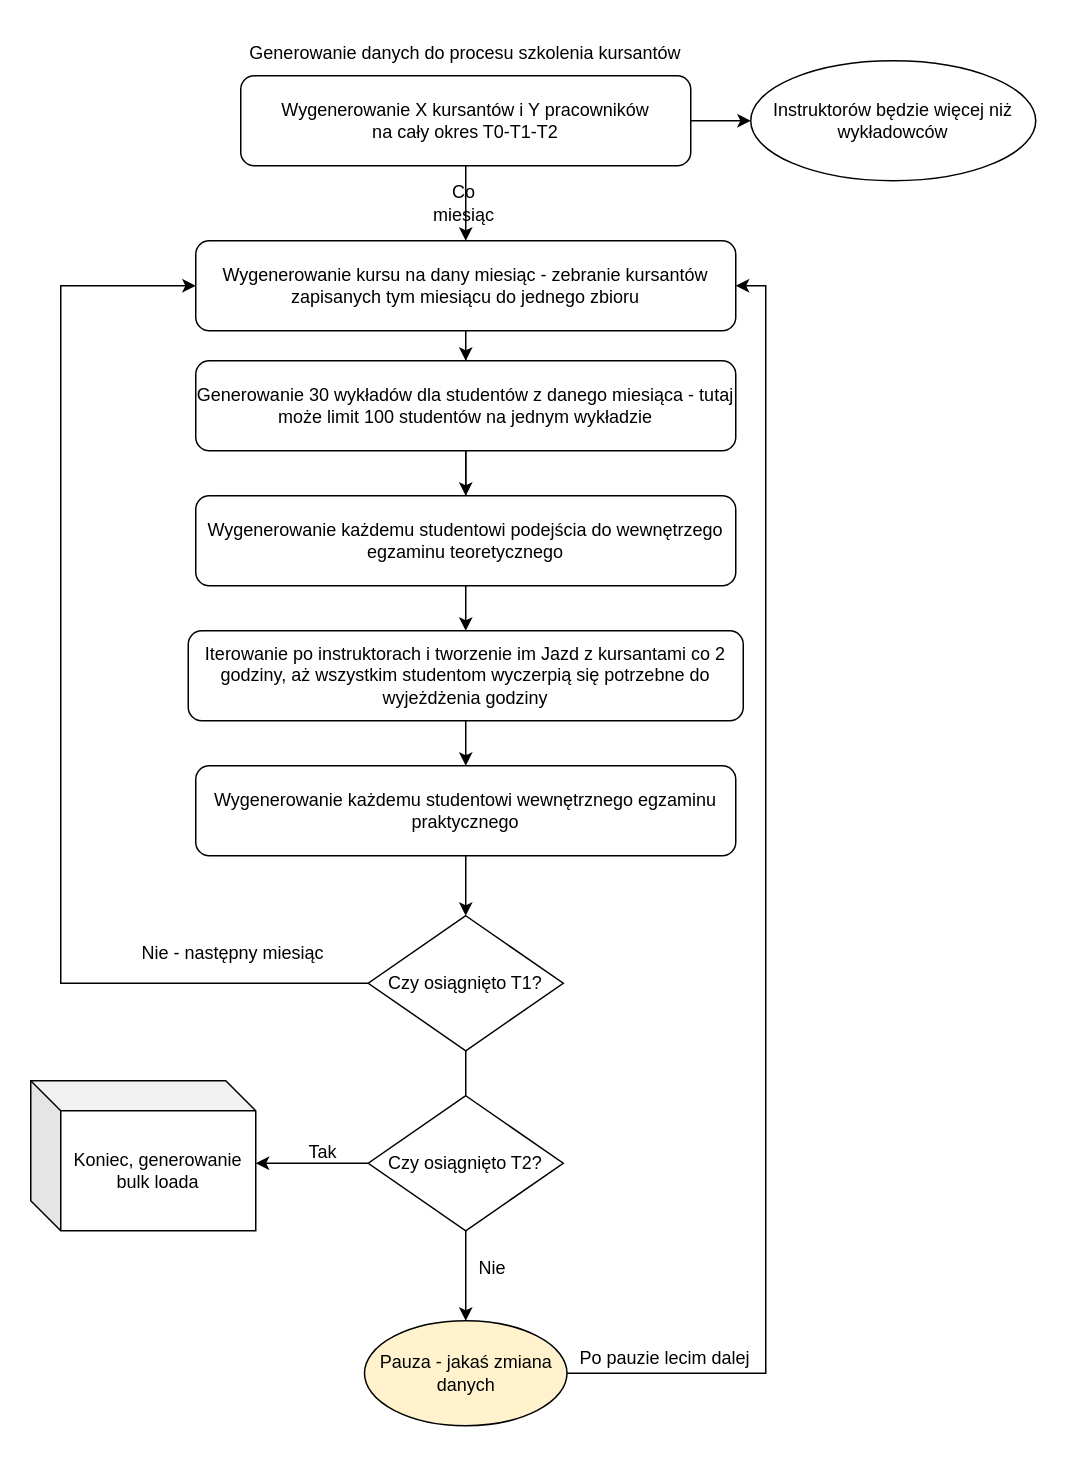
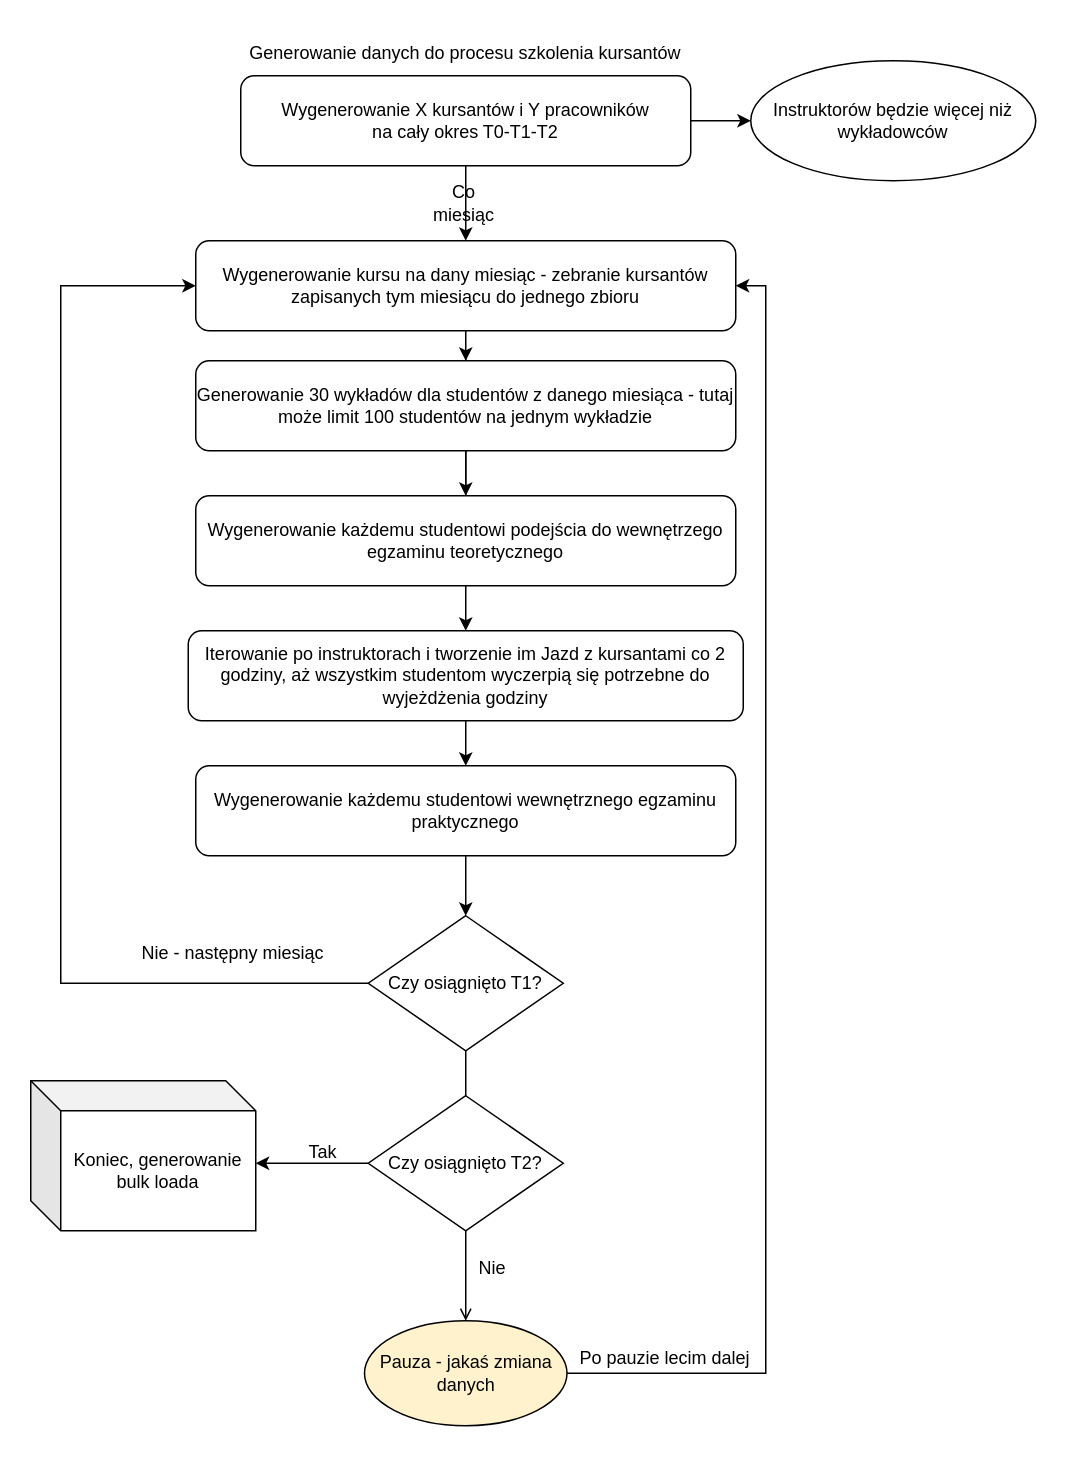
(466, 1309) -> (466, 1311)
